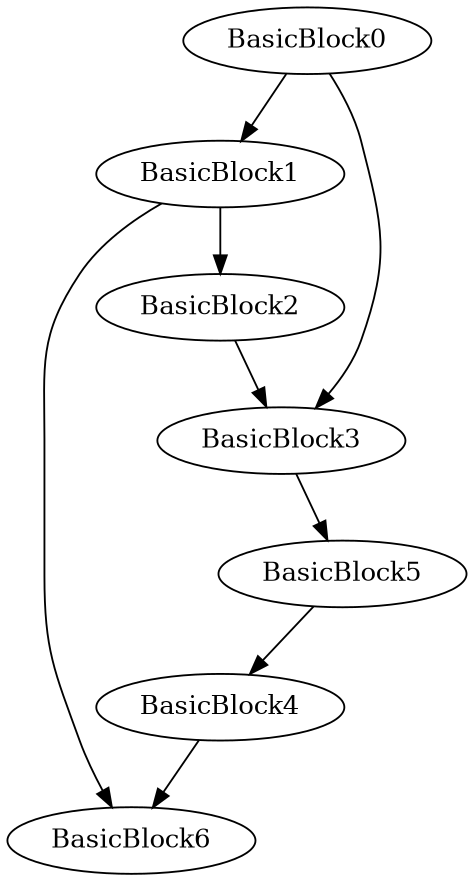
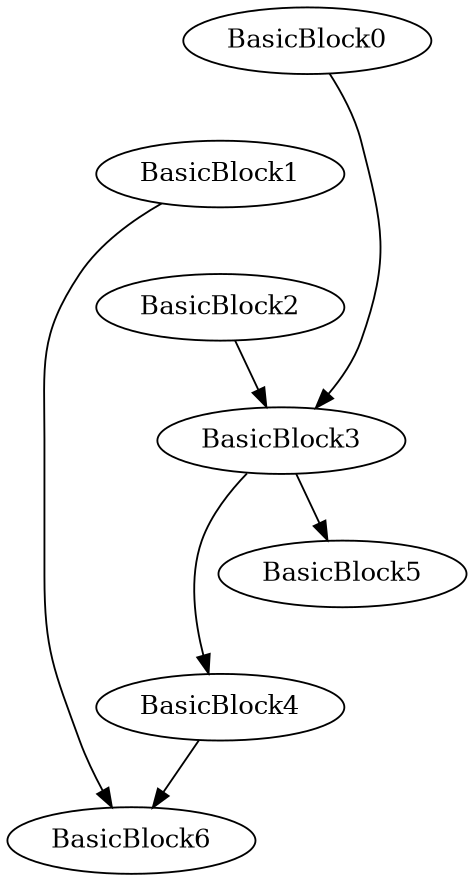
(269, 100) -> none
(220, 232) -> none
(288, 633) -> (197, 557)
